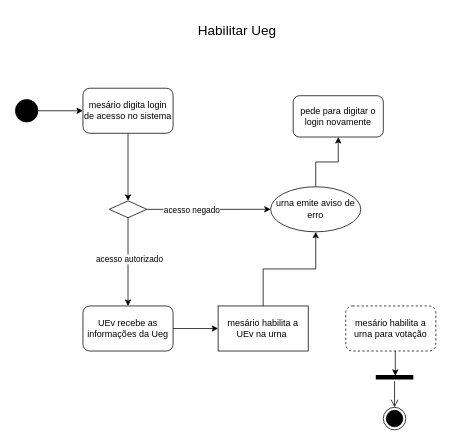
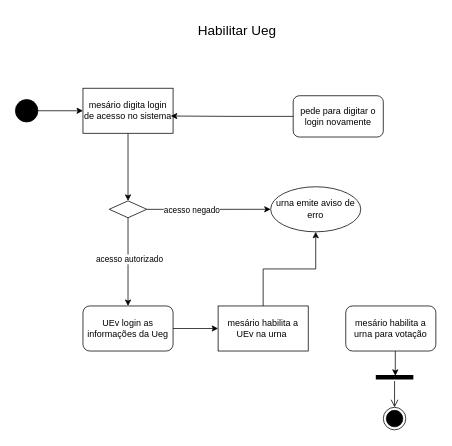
(128, 111) -> (128, 111)
none -> (244, 116)
(315, 173) -> none
(128, 328) -> (128, 328)
(390, 328) -> (390, 328)
